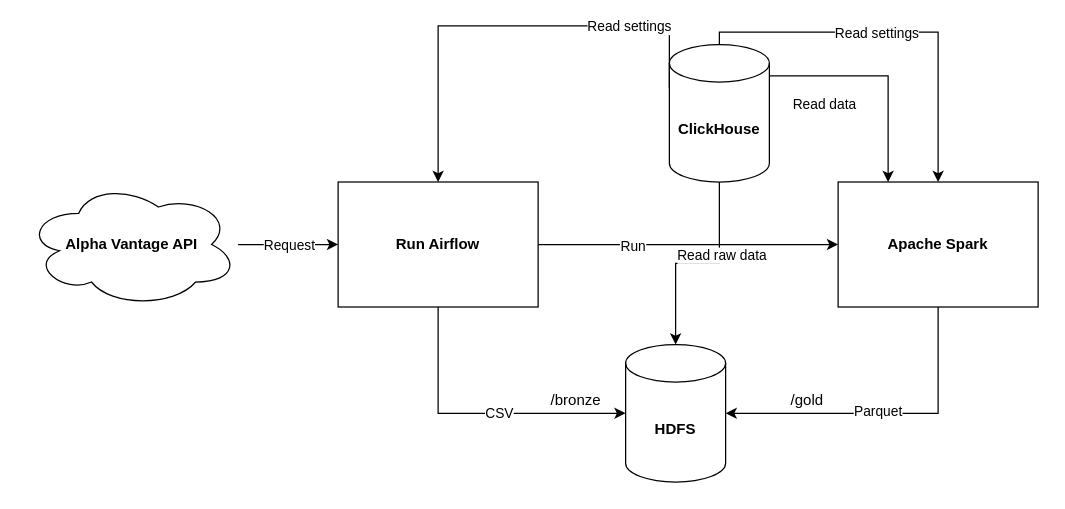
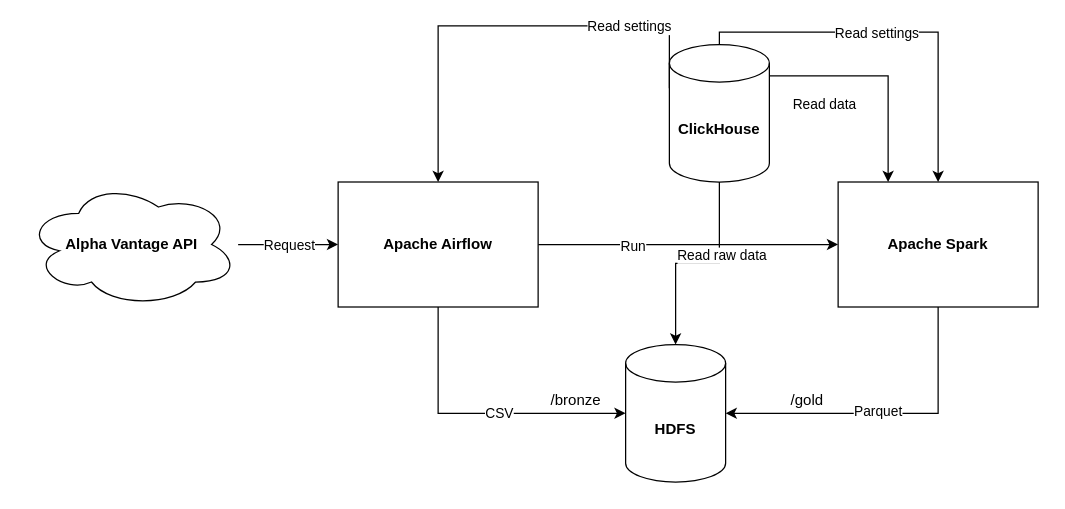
(438, 244) -> (438, 244)
